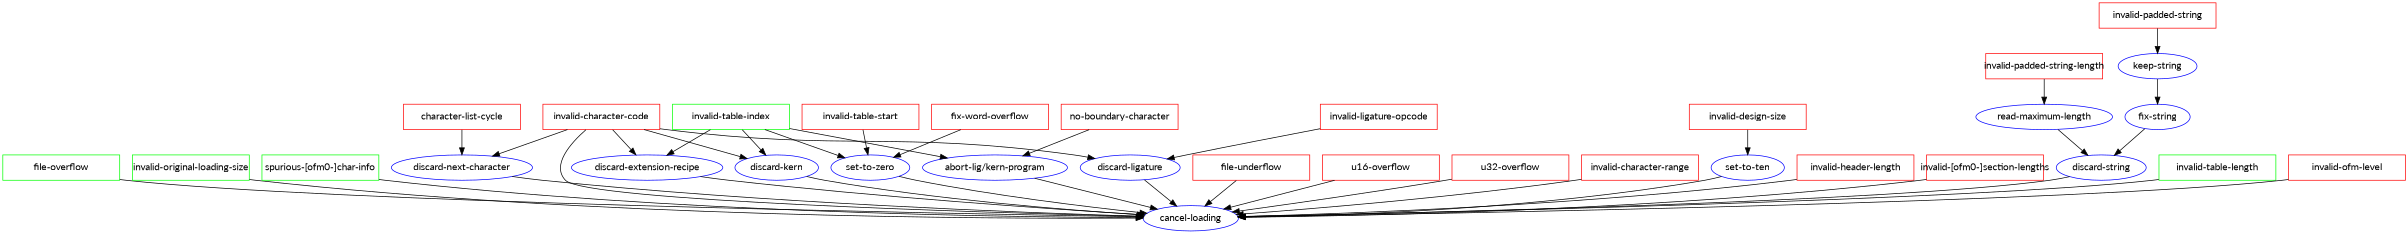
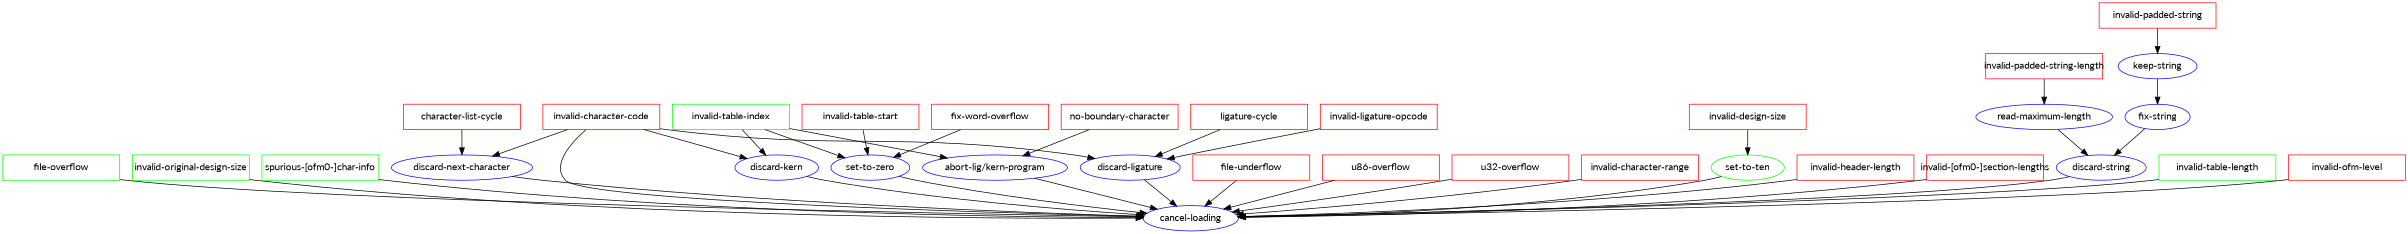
none -> (1249, 117)
(191, 168) -> (191, 168)
(647, 168) -> none
(1381, 168) -> (1381, 168)
(1748, 168) -> (1748, 168)
